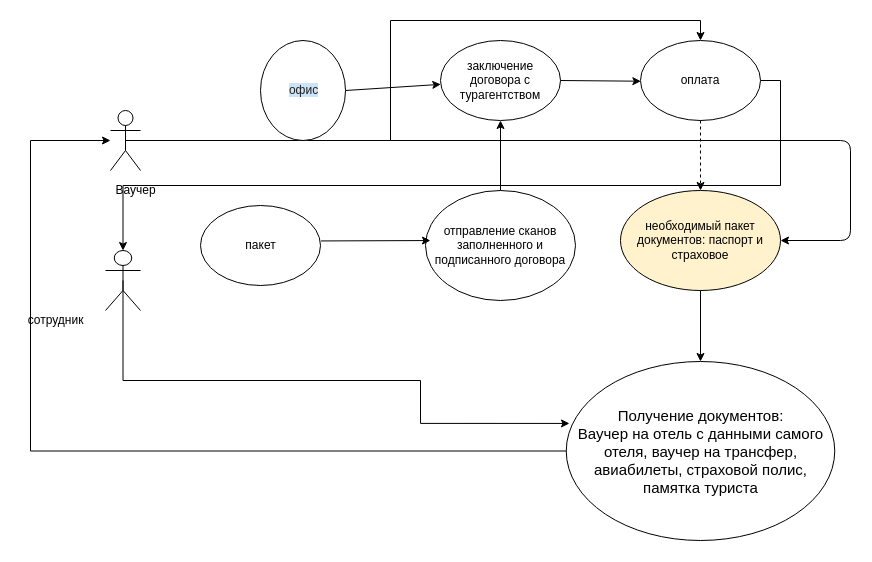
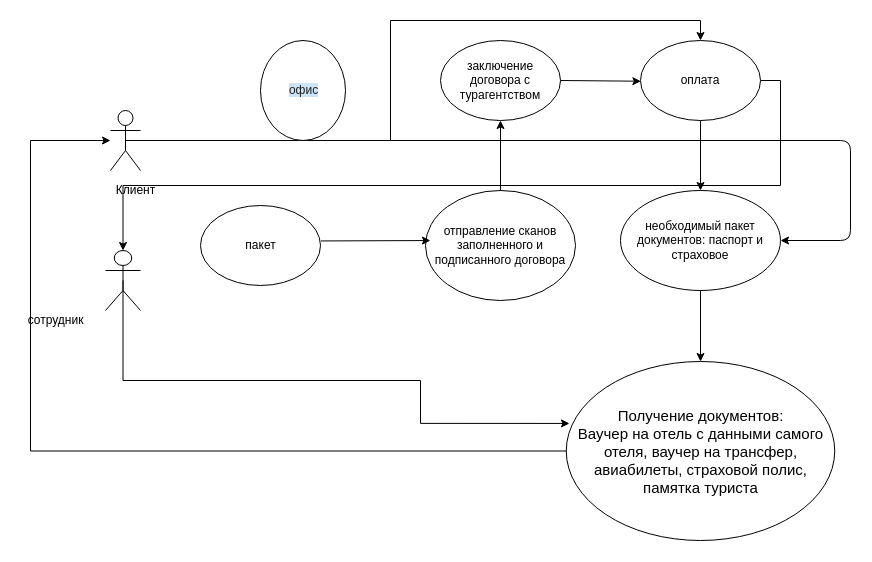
(388, 88) -> none
(701, 152) -> (701, 152)
(136, 191) -> (136, 191)
(701, 241) -> (701, 241)
